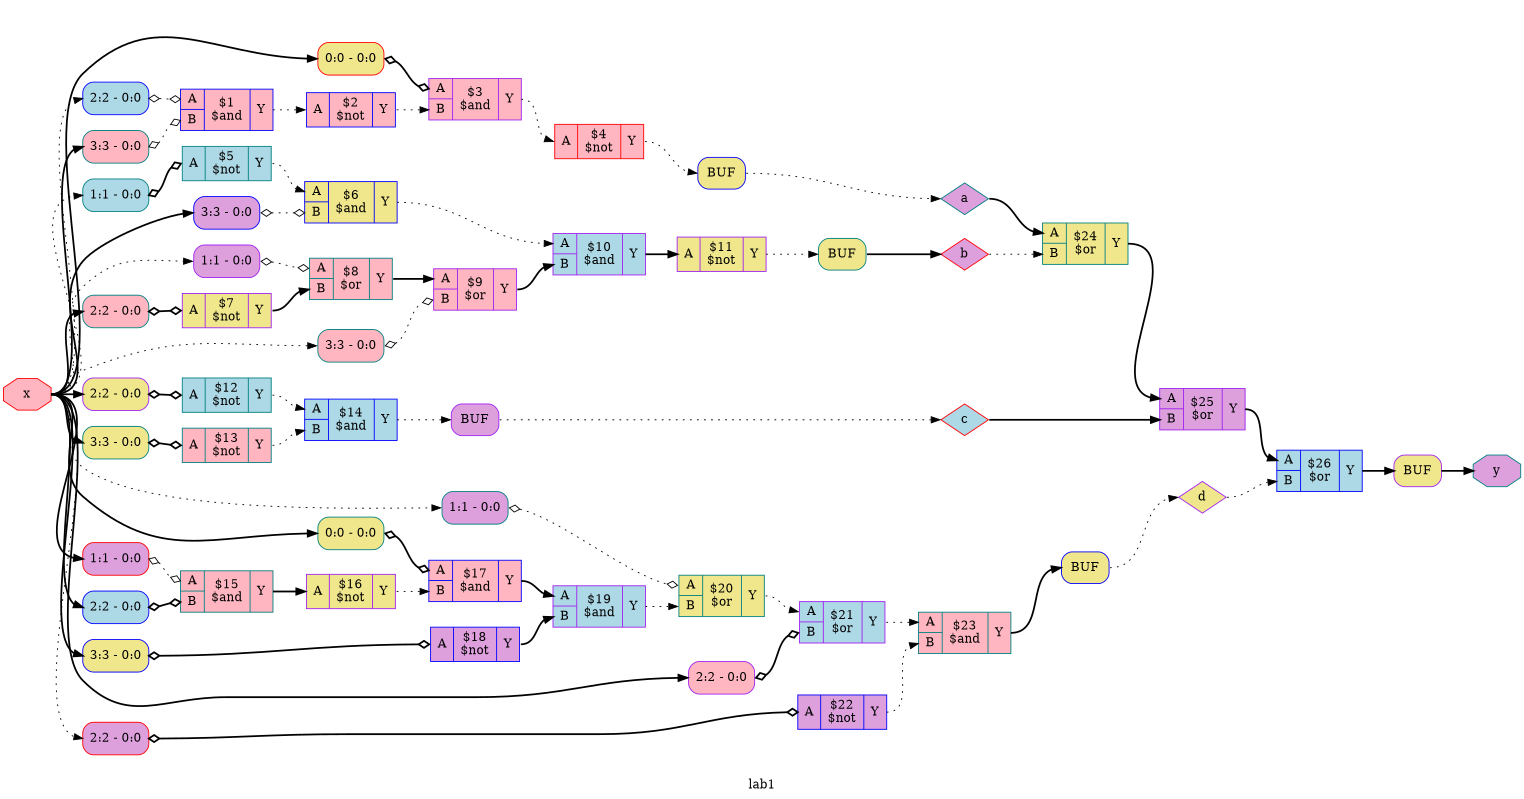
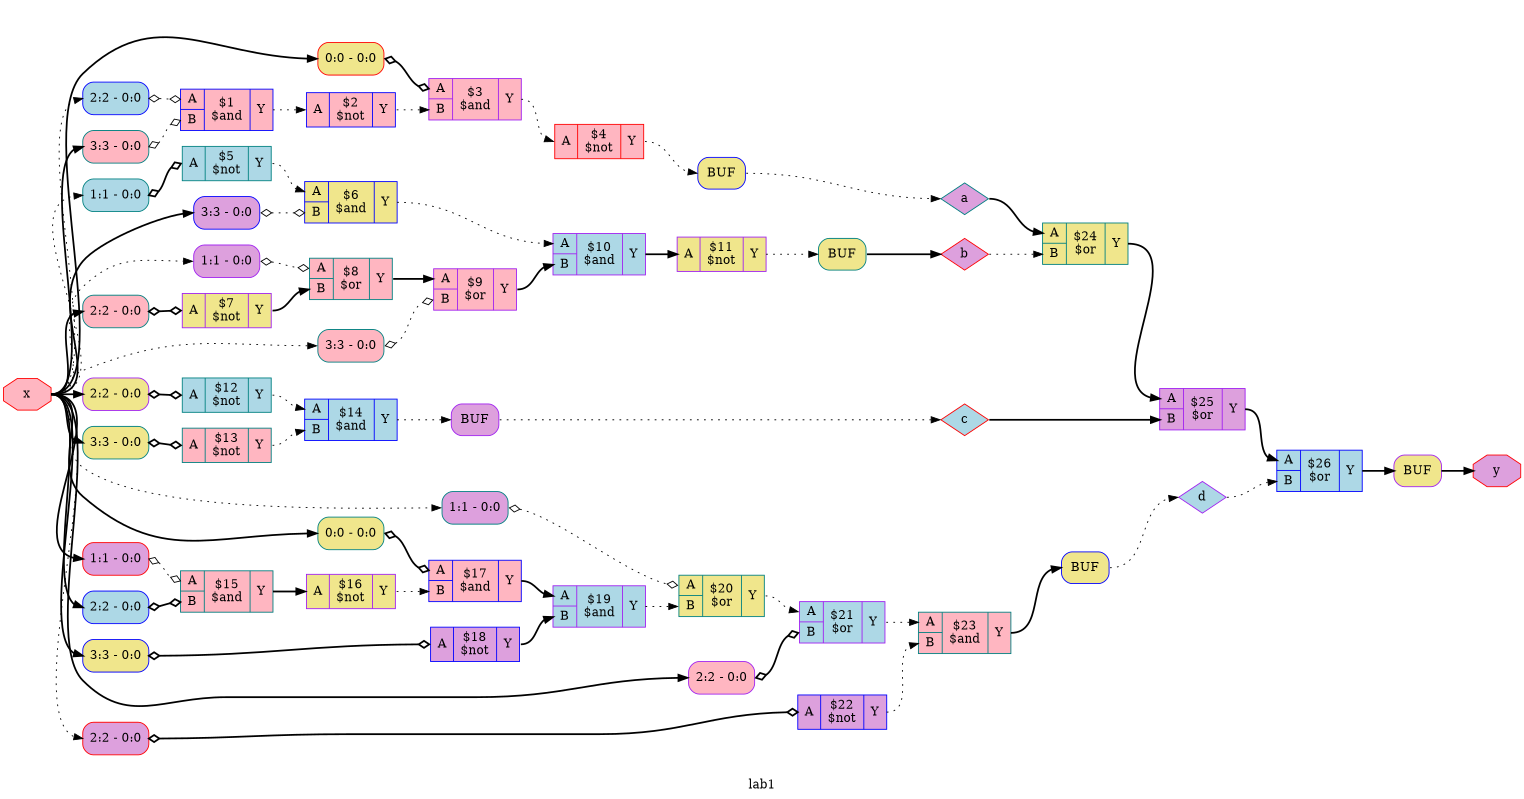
(1497, 471) -> (1497, 471)
(1202, 497) -> (1202, 497)
